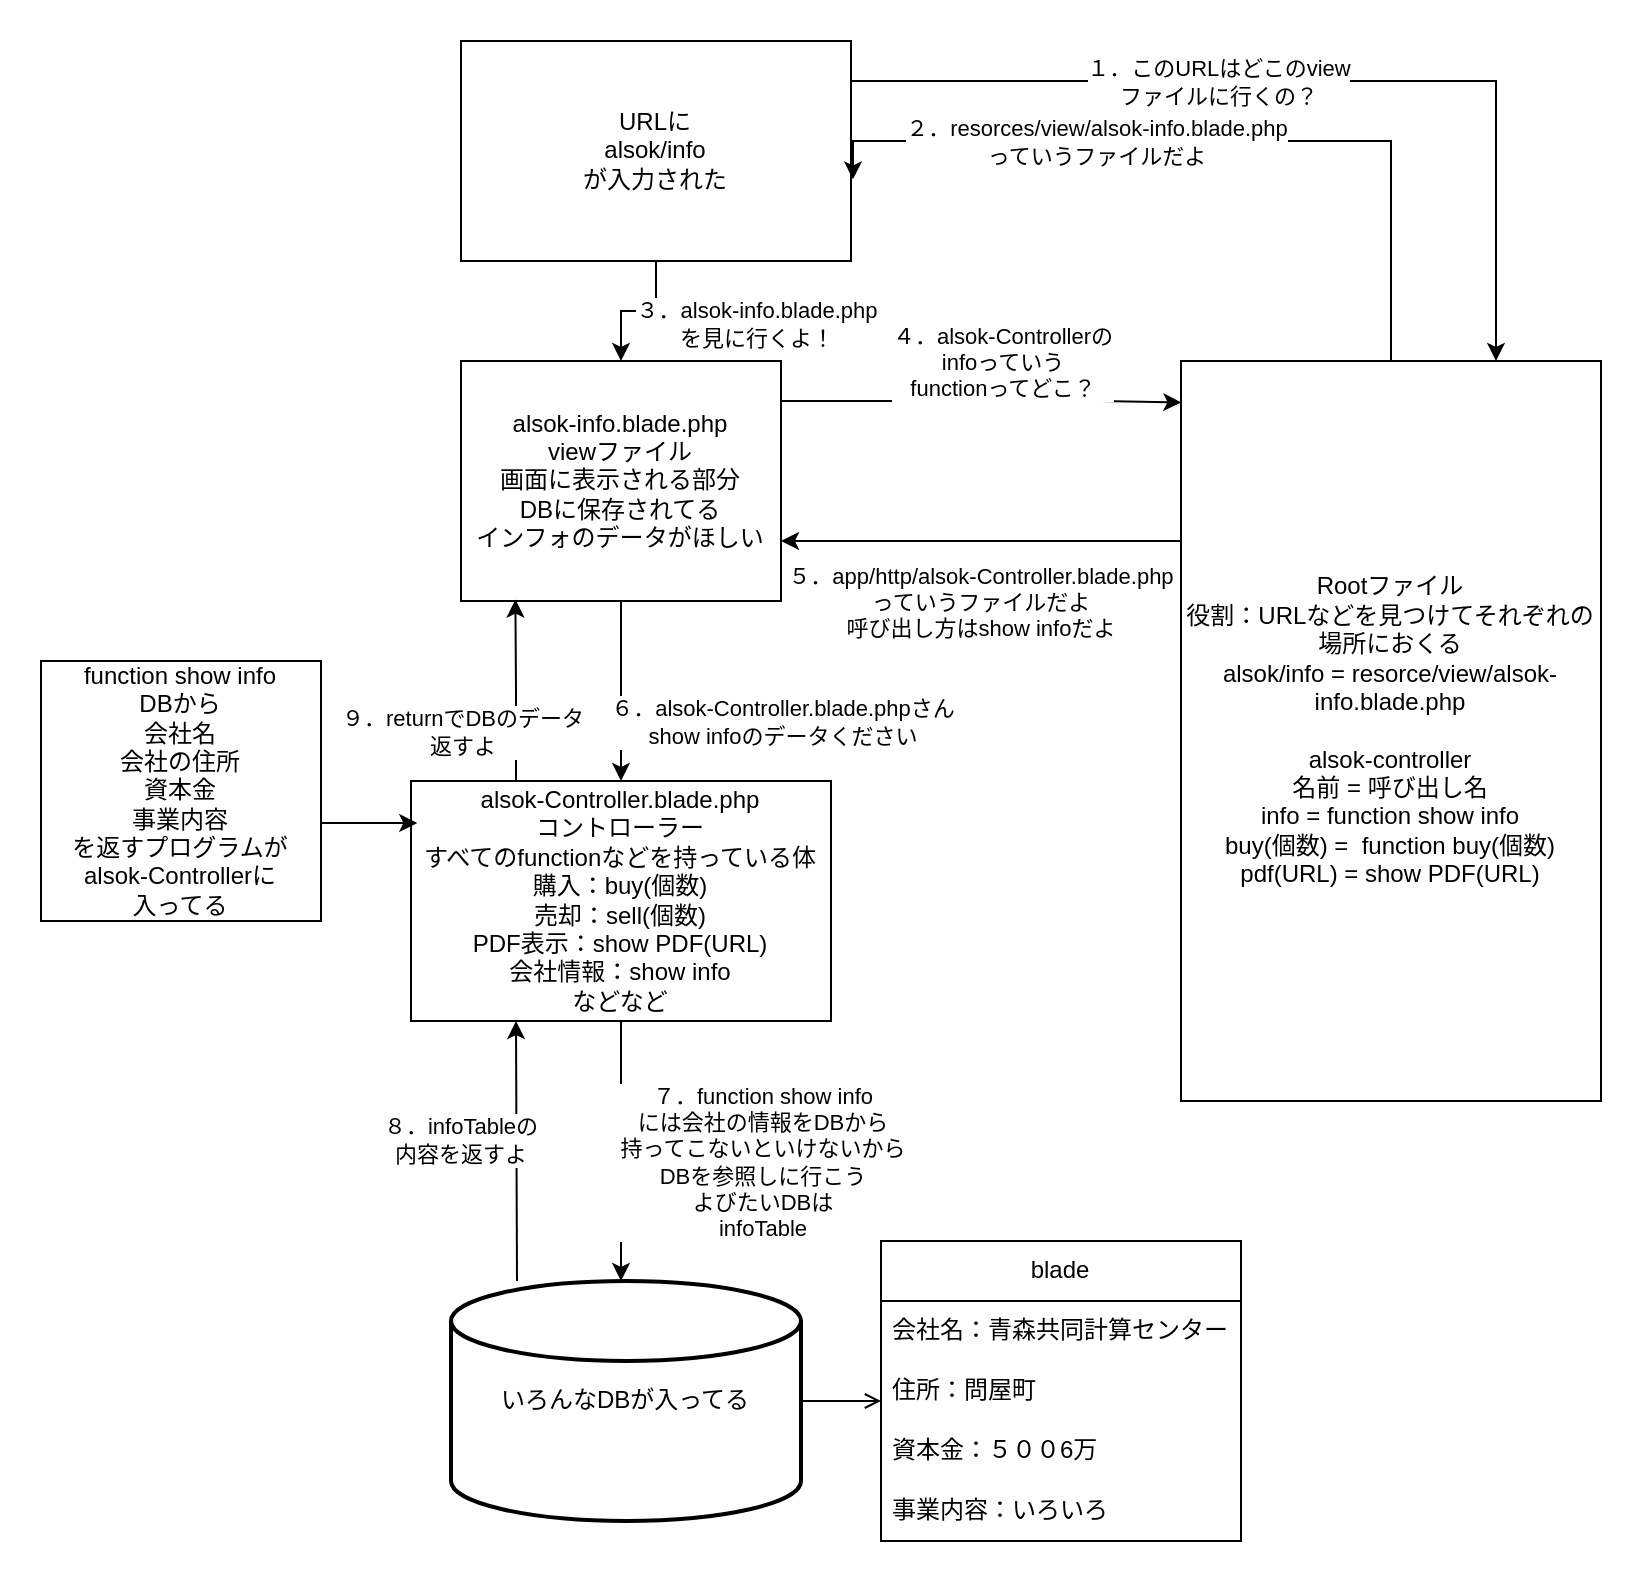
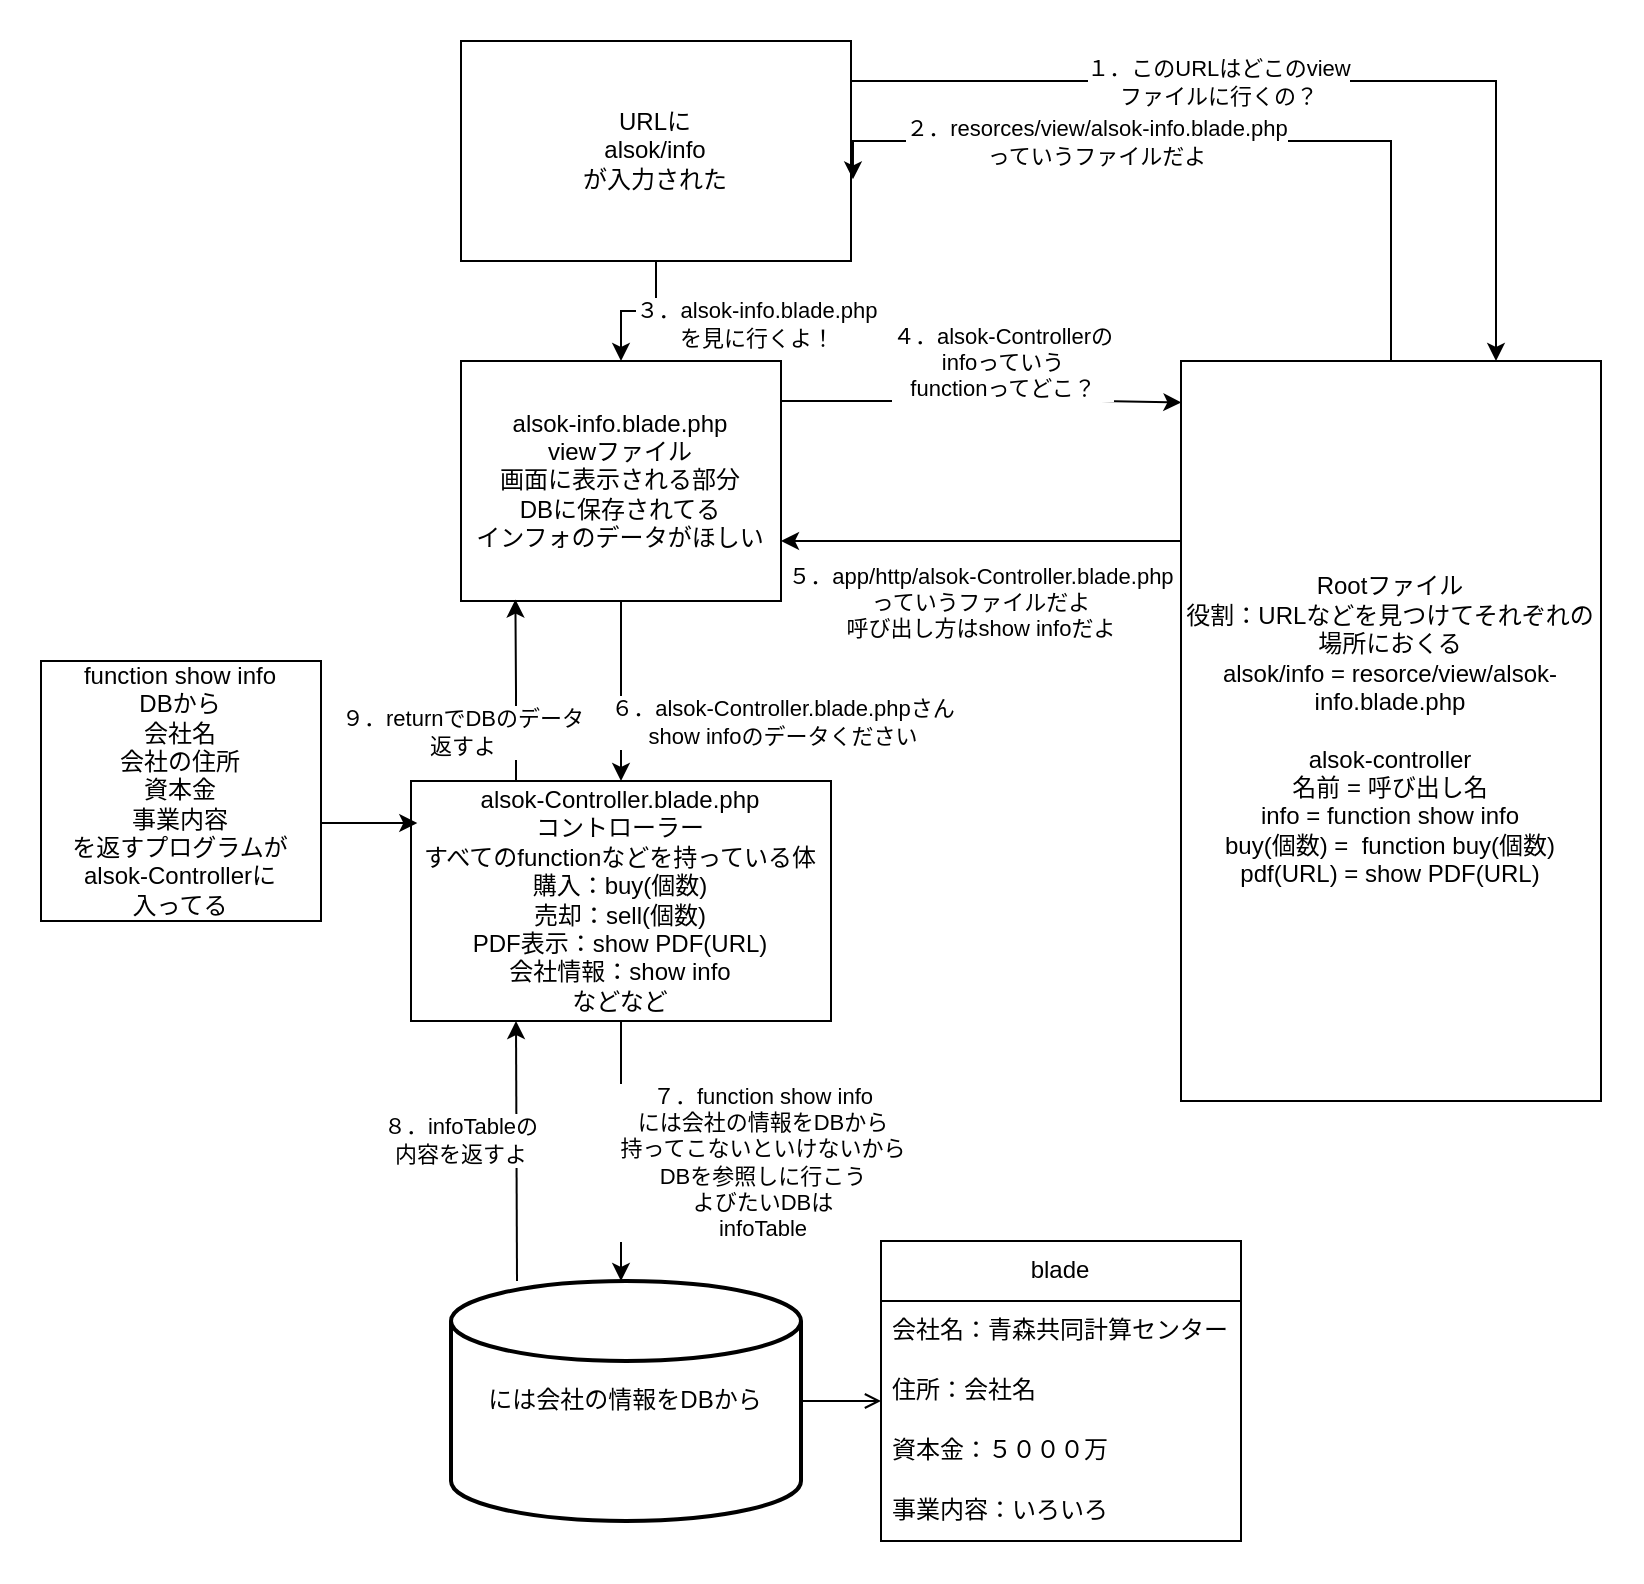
(965, 1391) -> (965, 1391)
(626, 1401) -> (626, 1401)
(996, 1451) -> (1001, 1451)
